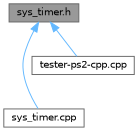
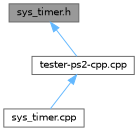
(23, 70) -> (60, 96)
